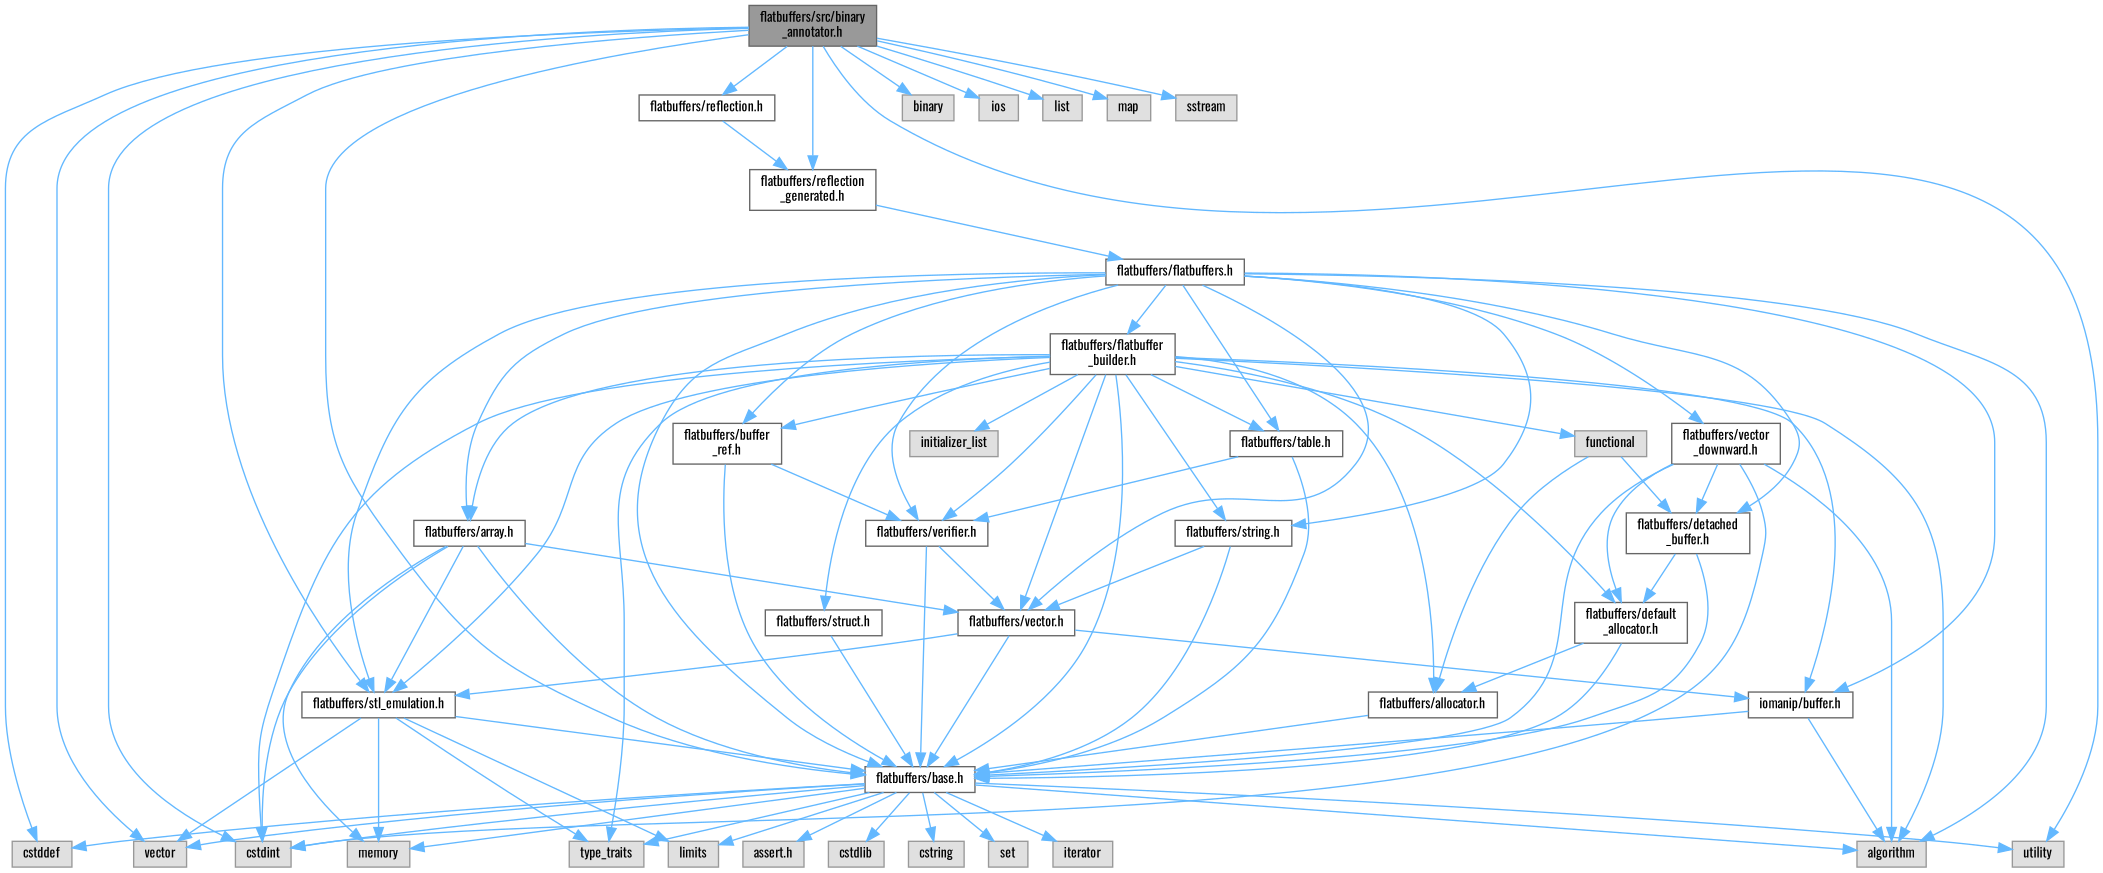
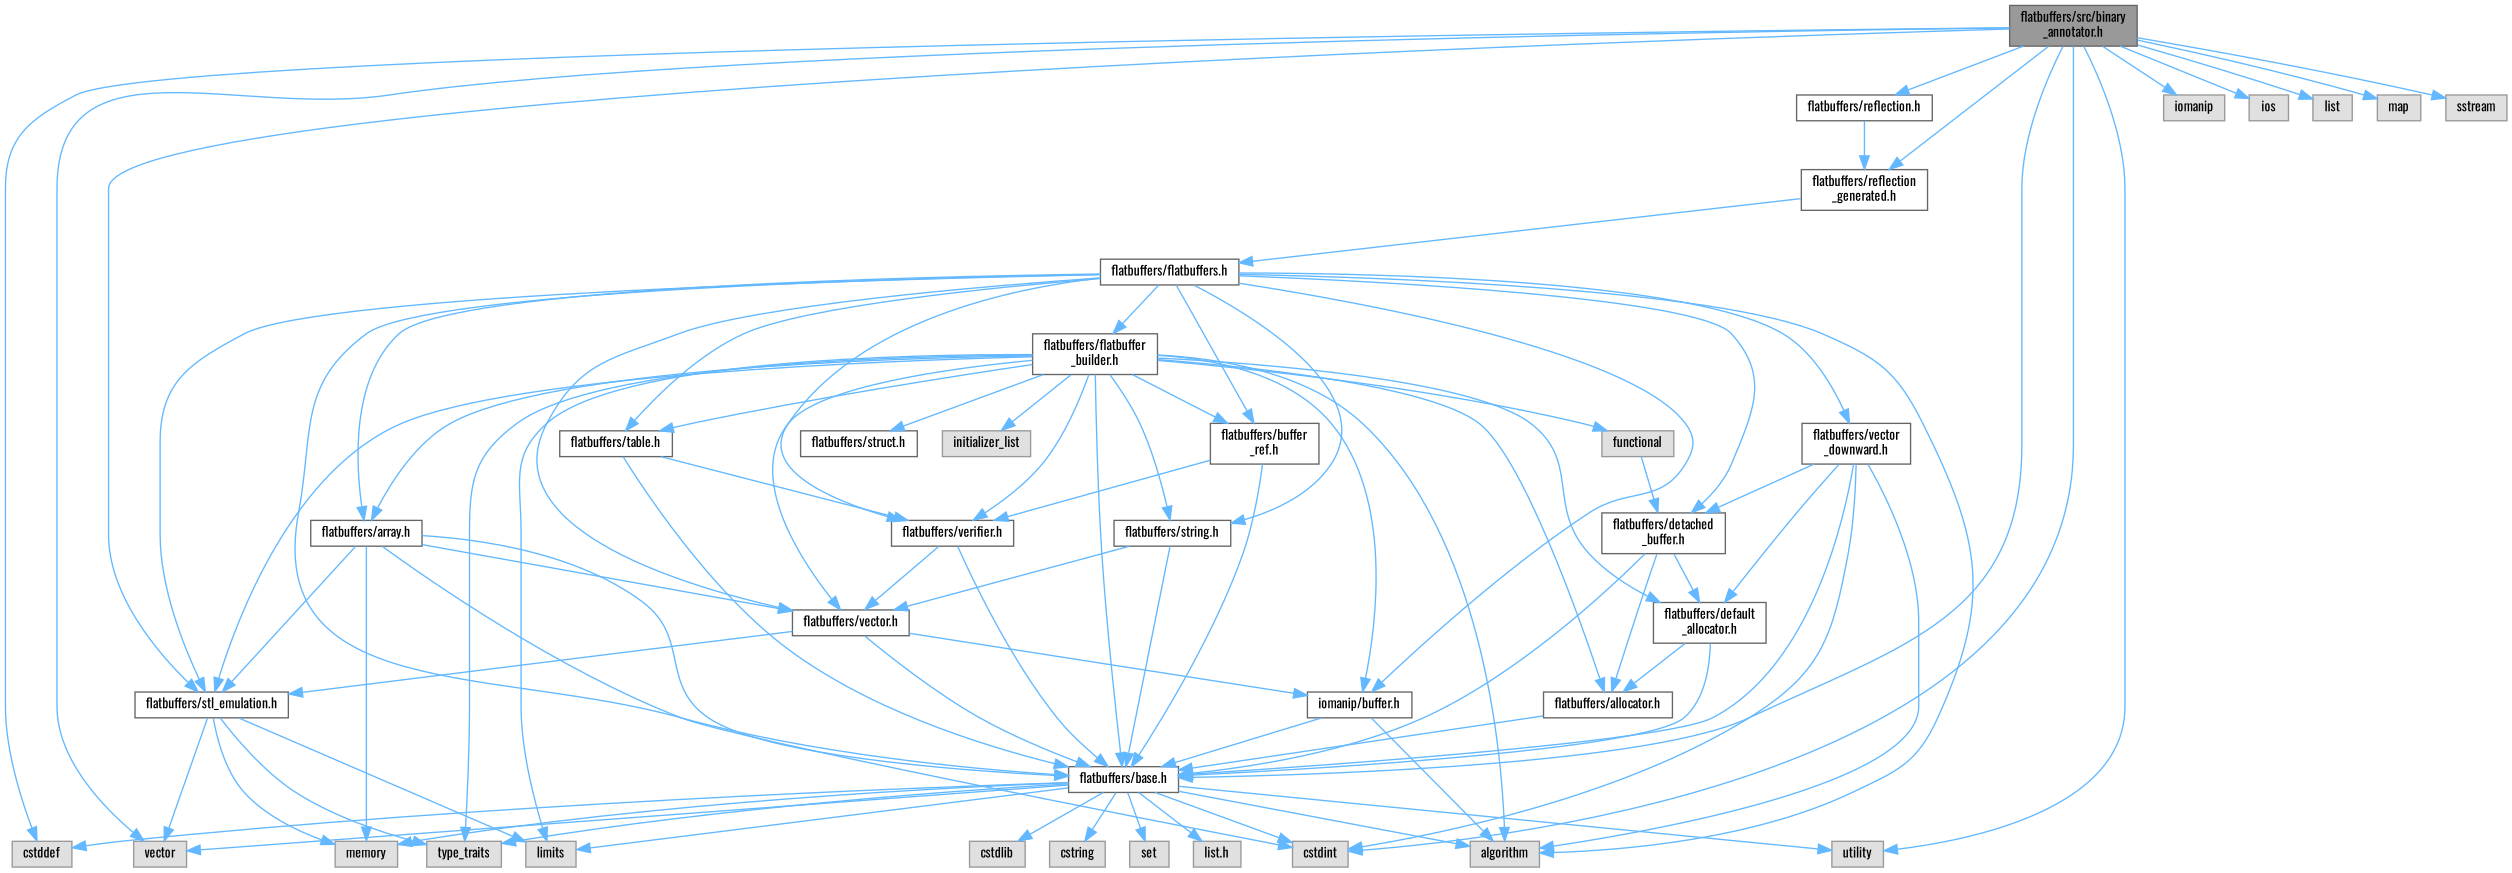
(928, 108) -> (2194, 108)
(520, 408) -> (562, 415)
(1491, 551) -> (1636, 616)
(868, 695) -> none
(653, 743) -> none
(773, 854) -> (1217, 854)
(1083, 854) -> none
